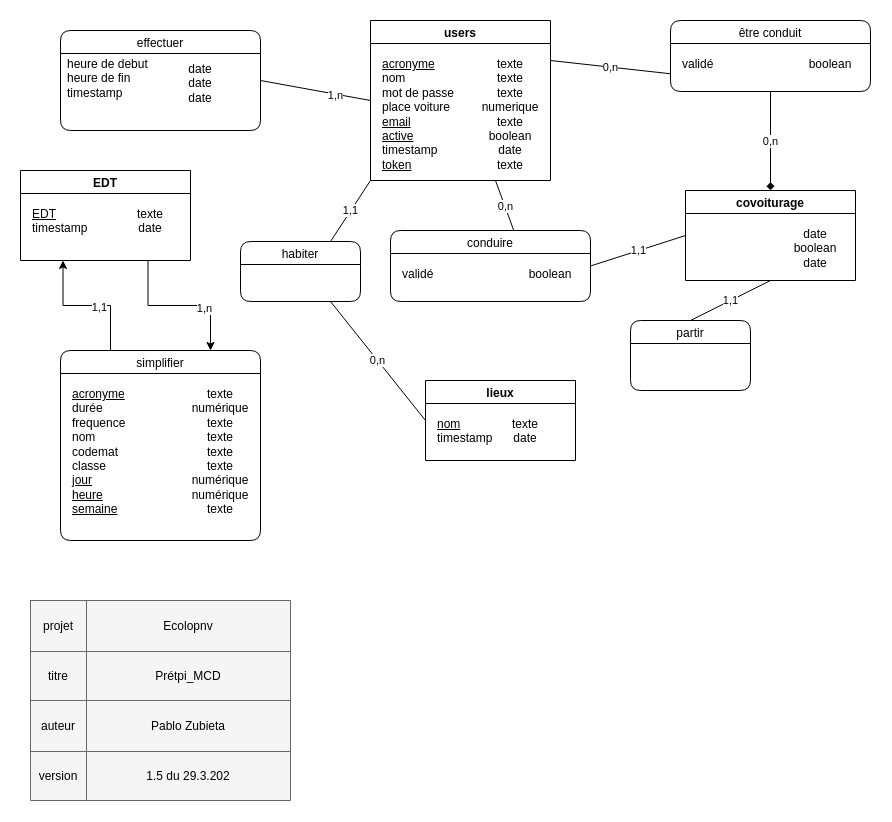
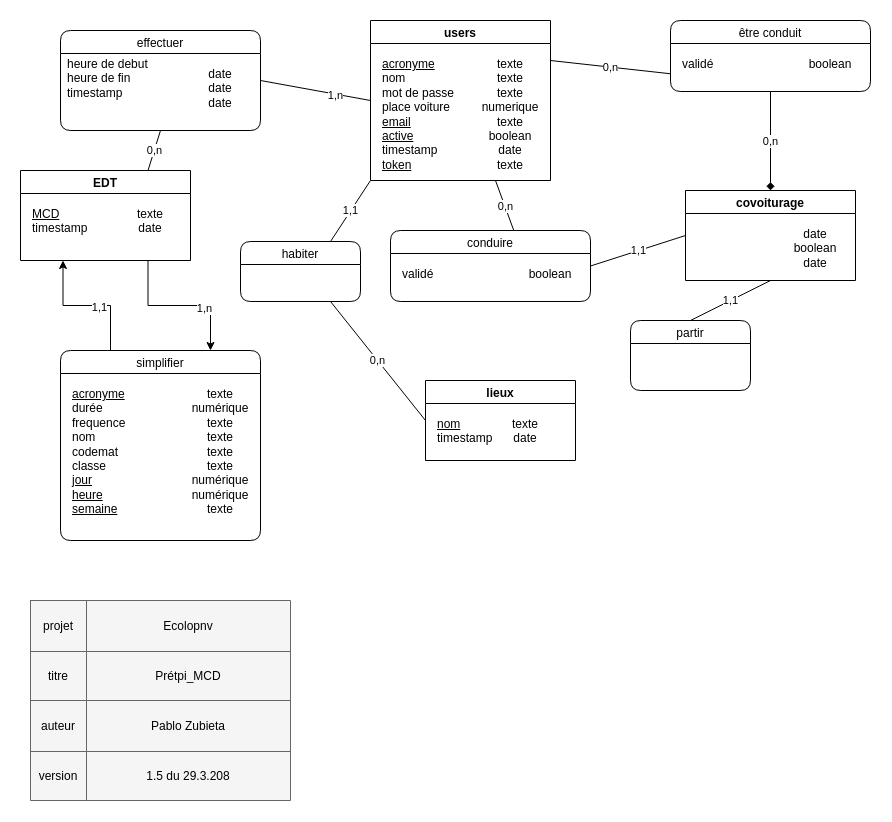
(201, 86) -> (221, 91)
none -> (154, 151)
(61, 222) -> (61, 222)
(189, 777) -> (189, 777)
